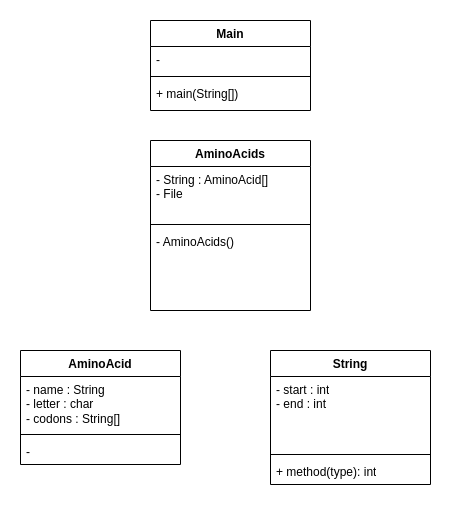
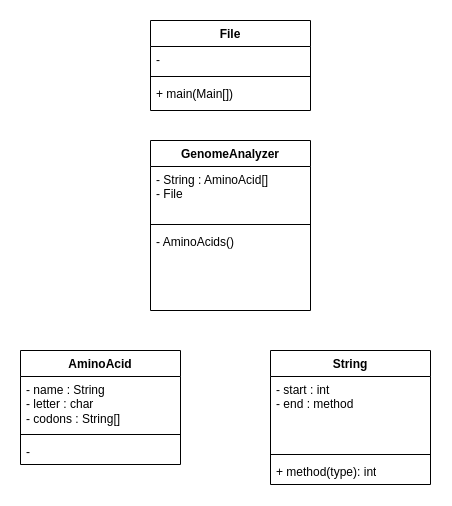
(231, 35) -> (231, 35)
(206, 95) -> (199, 95)
(231, 155) -> (231, 155)
(312, 398) -> (317, 398)
